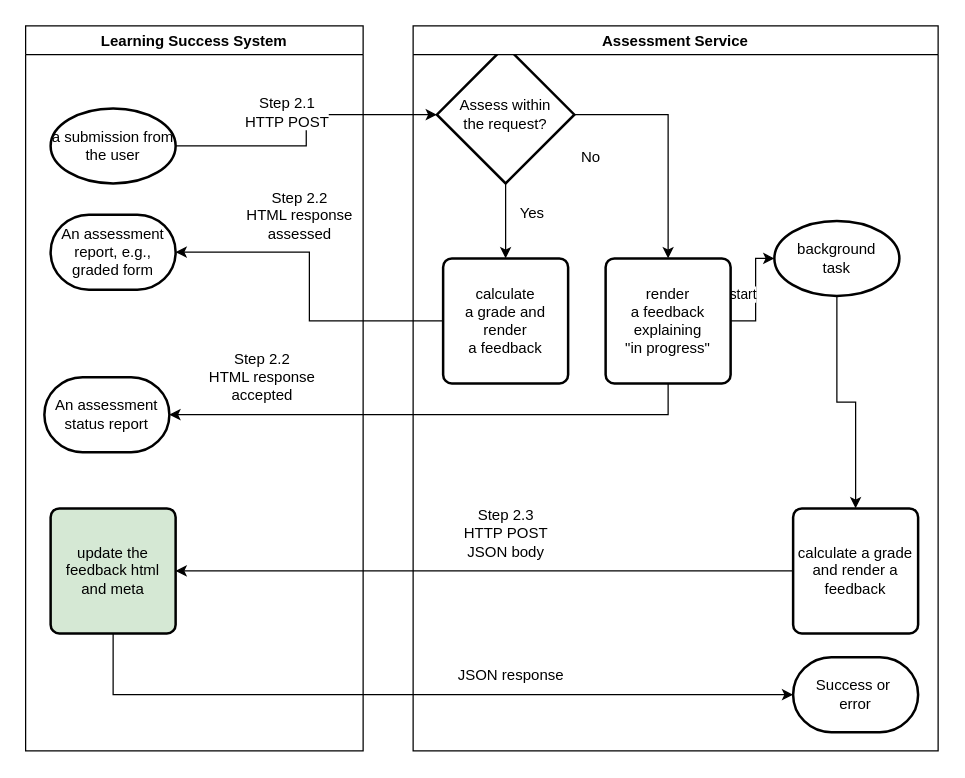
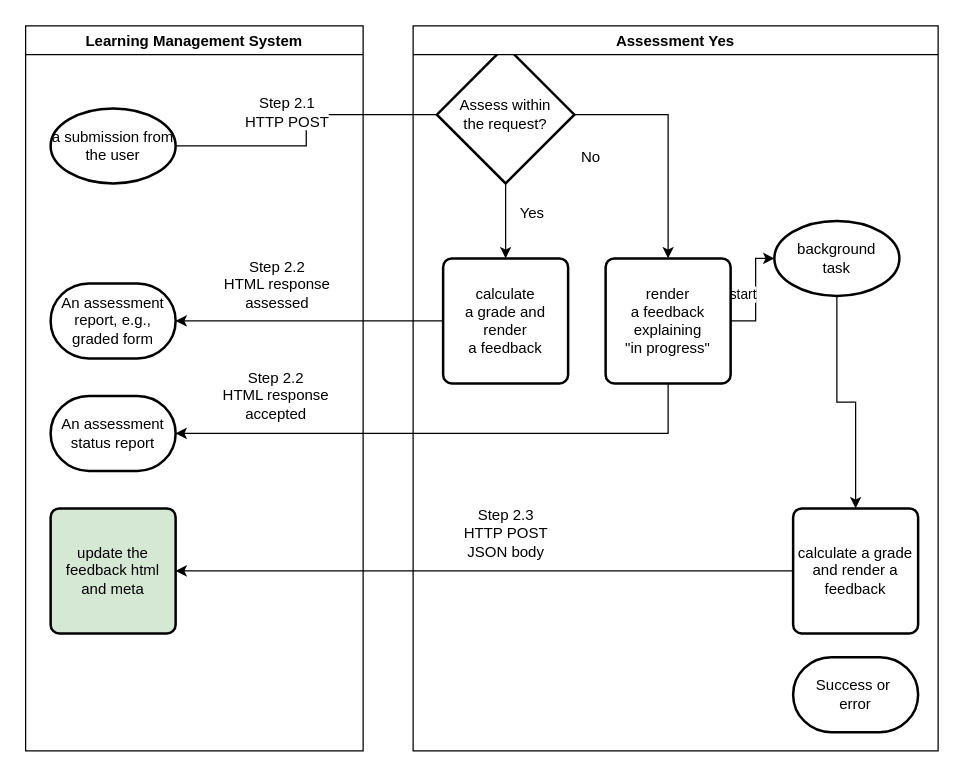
(194, 41) -> (194, 41)
(675, 41) -> (675, 41)
(427, 114) -> (430, 114)
(113, 252) -> (113, 321)
(107, 414) -> (113, 433)
(418, 694) -> none
